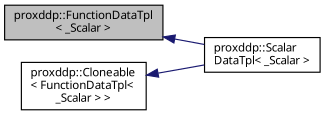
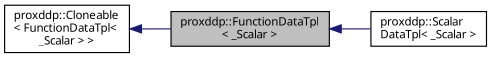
(181, 69) -> (156, 29)
